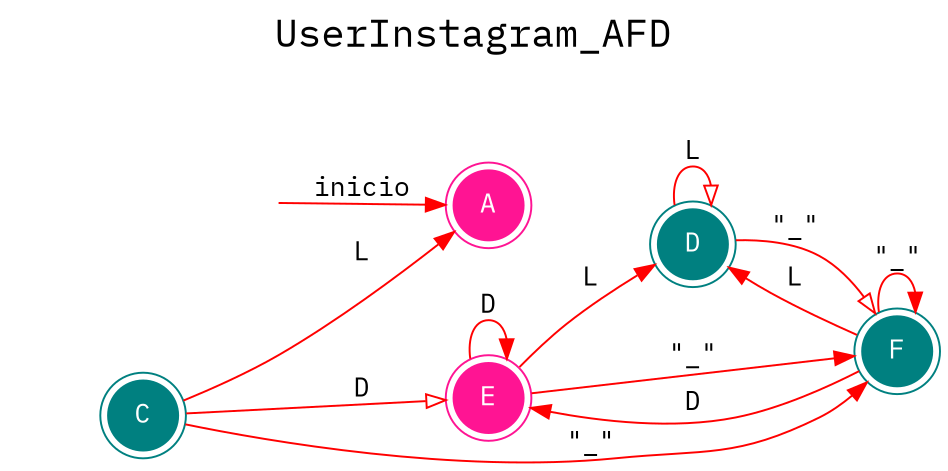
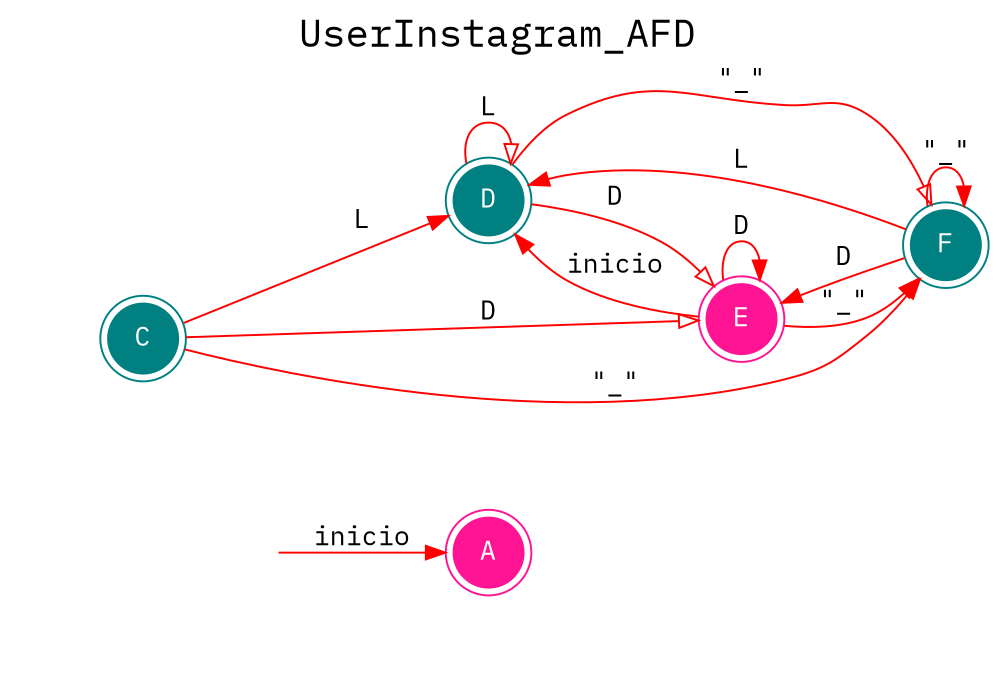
none -> (621, 225)
(591, 278) -> (615, 266)
(316, 332) -> (307, 273)
